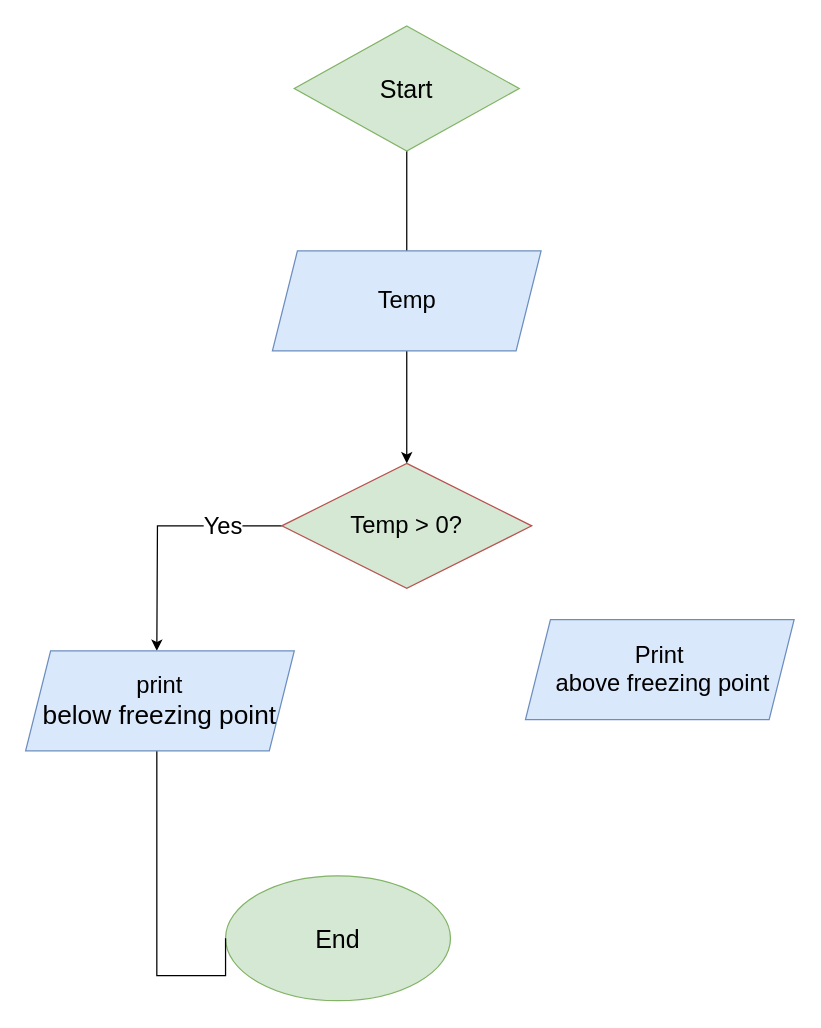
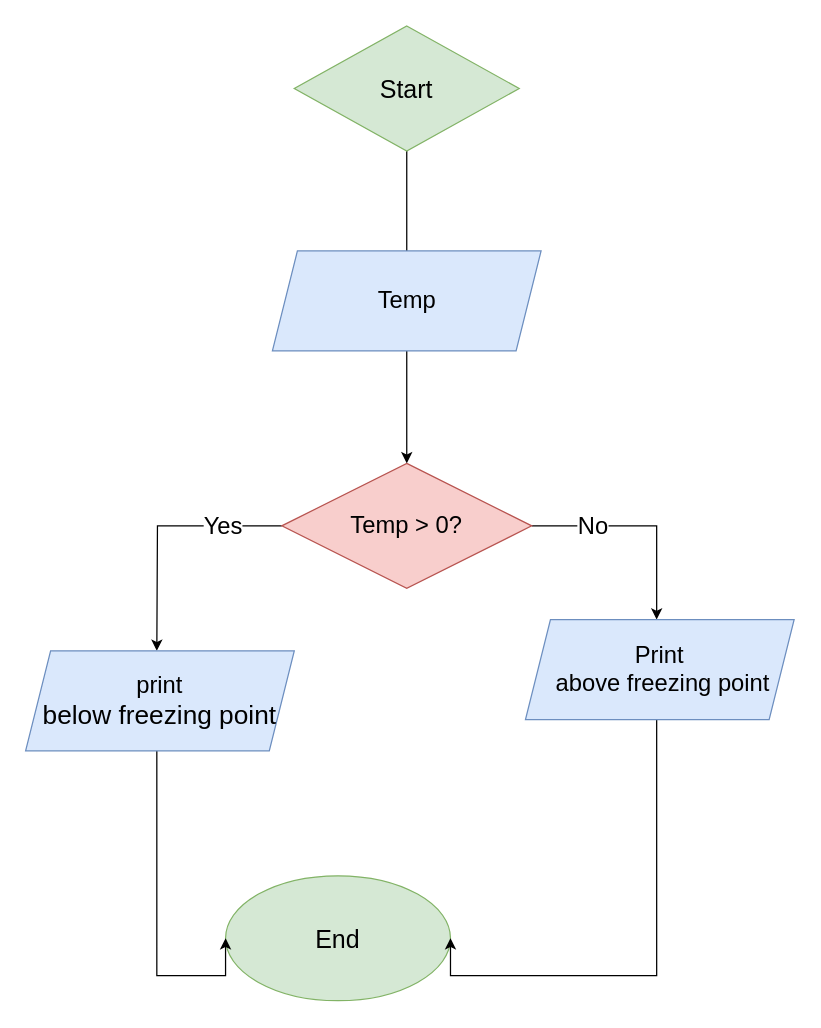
(407, 526) -> (407, 526)
none -> (637, 526)
(226, 944) -> (226, 948)
none -> (657, 965)
